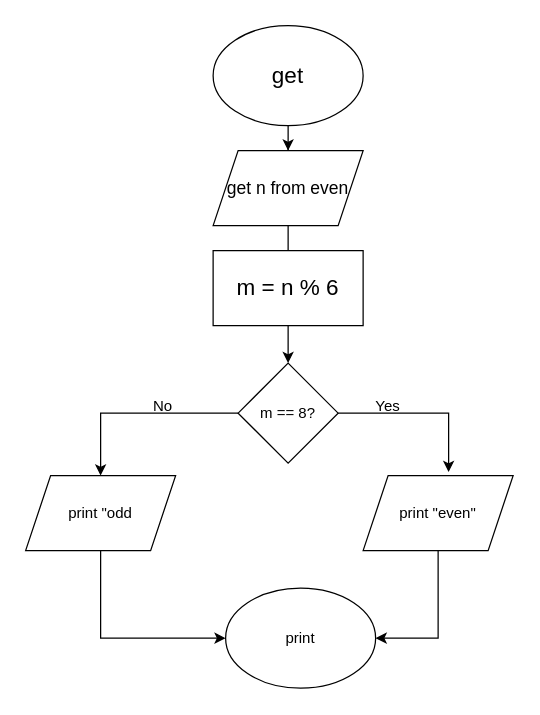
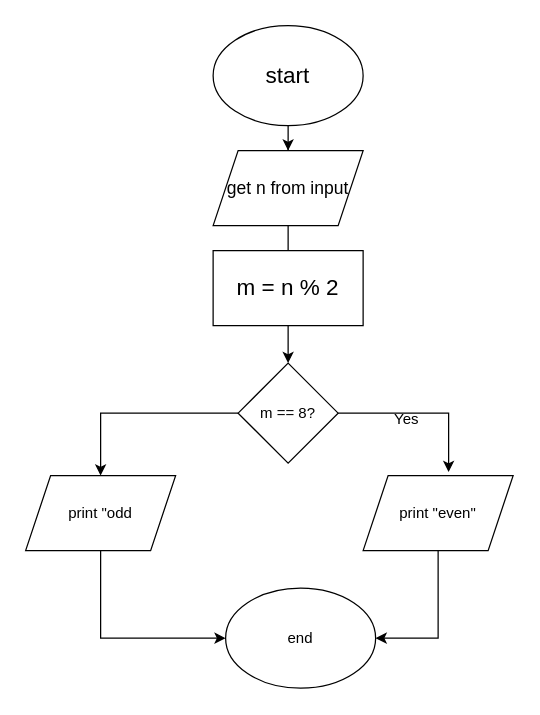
(288, 76) -> (288, 76)
(288, 188) -> (288, 188)
(288, 288) -> (288, 288)
(163, 407) -> none
(388, 407) -> (407, 419)
(301, 638) -> (301, 638)
